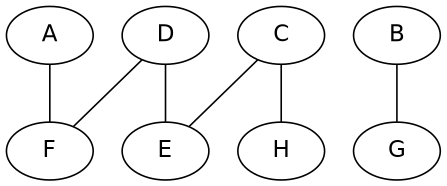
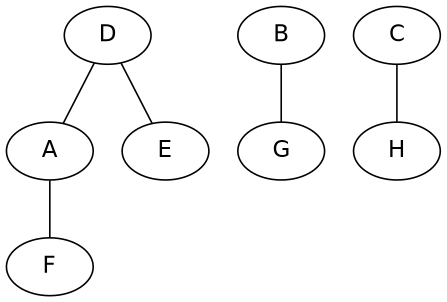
(108, 93) -> (79, 93)
(224, 93) -> none
